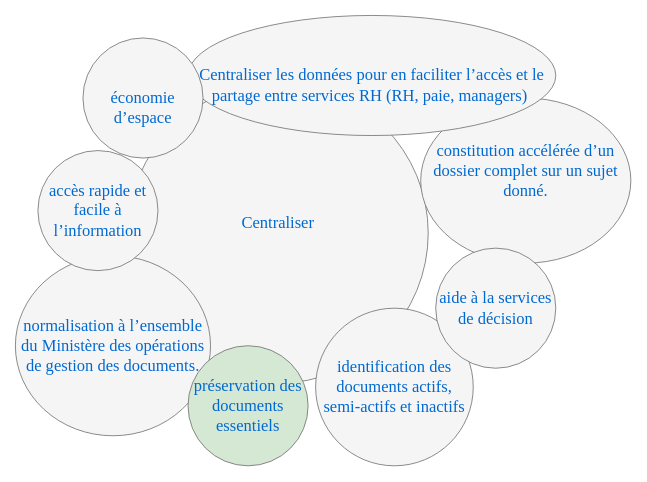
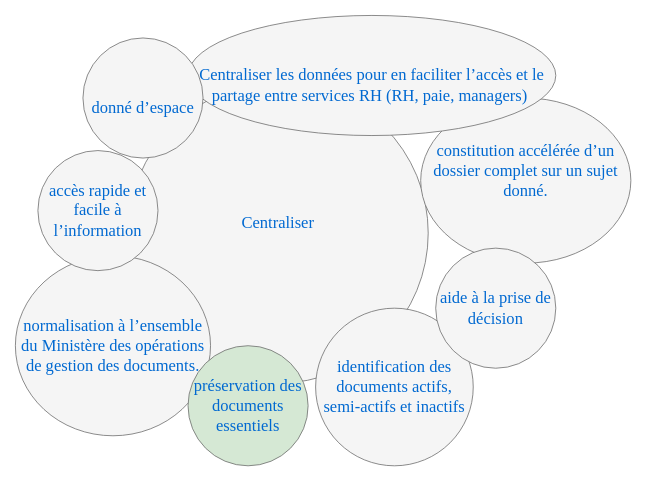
(143, 98) -> (143, 98)
(495, 308) -> (495, 308)
